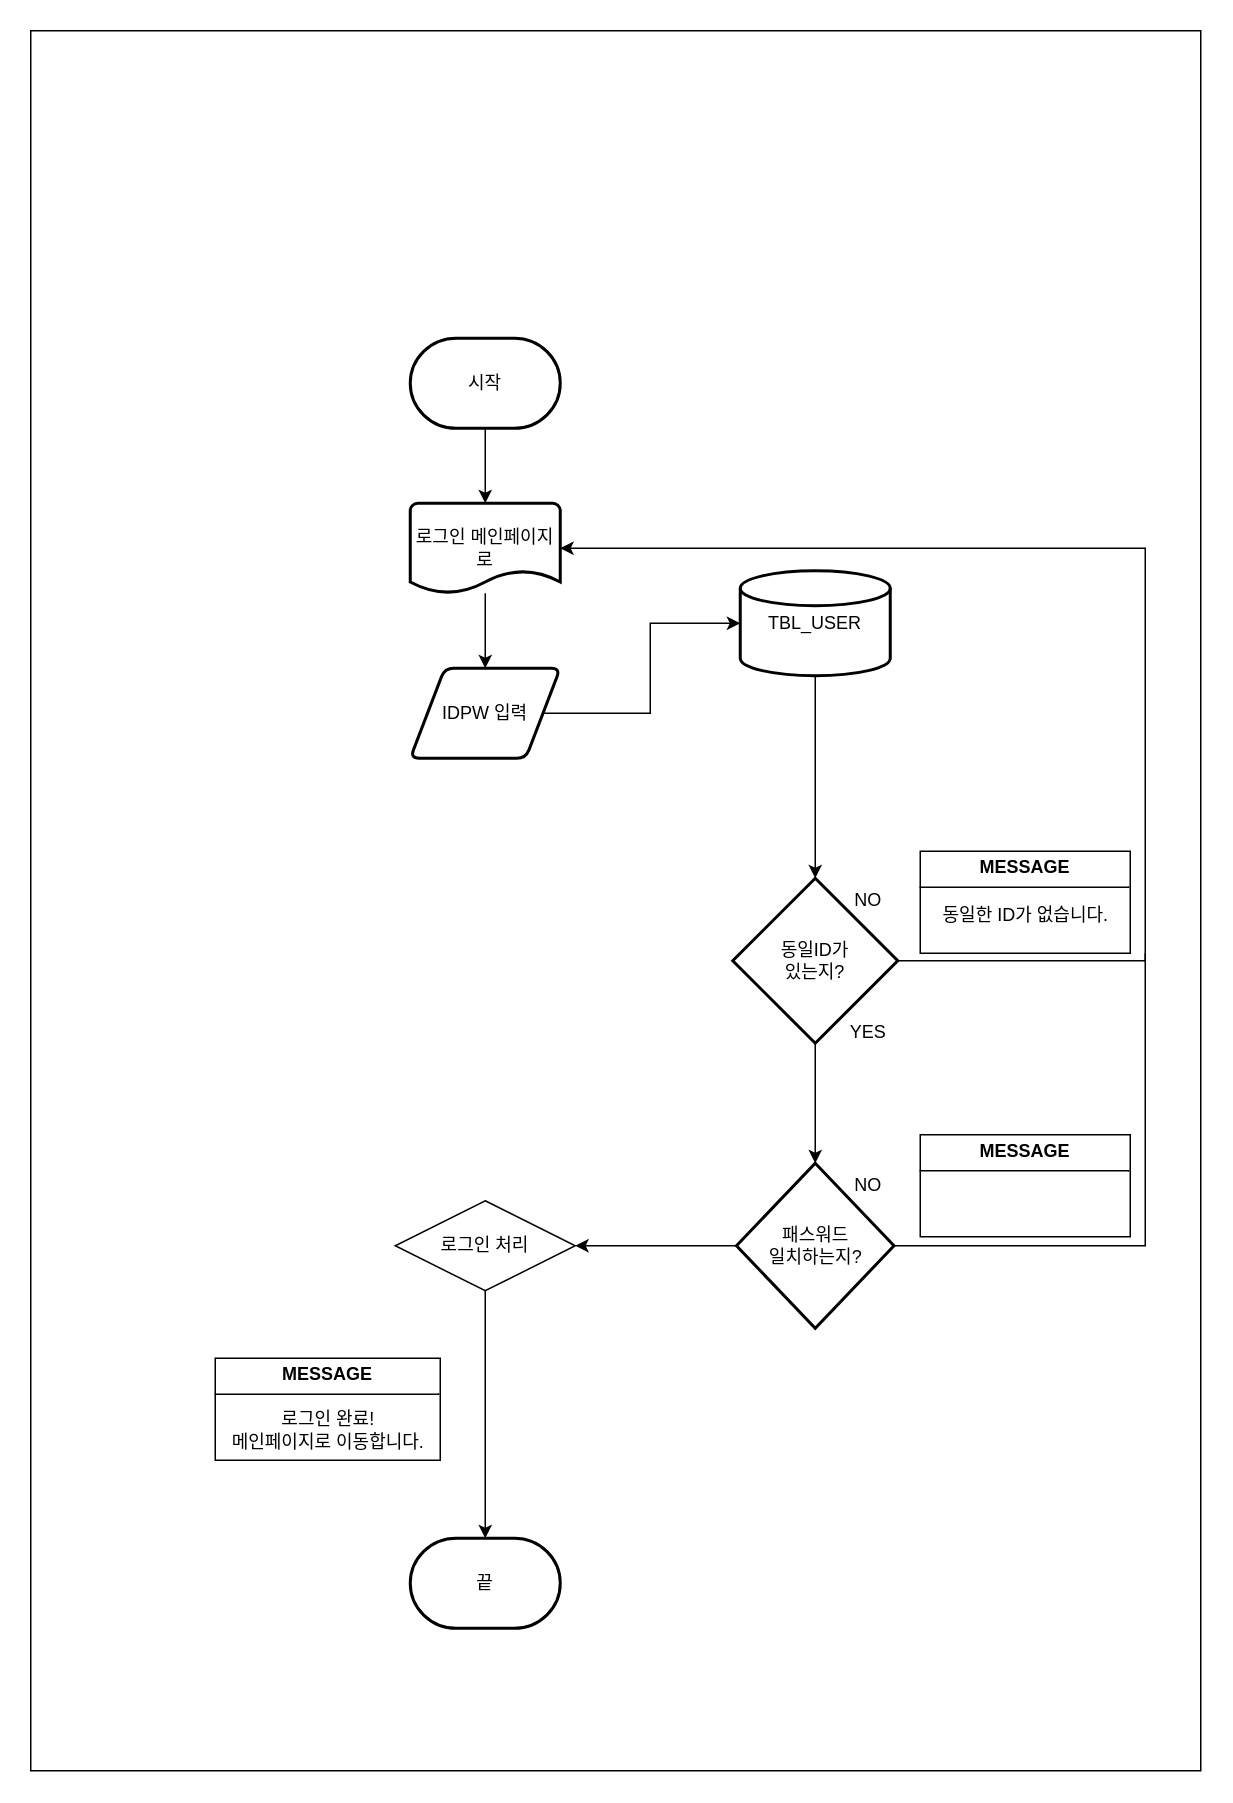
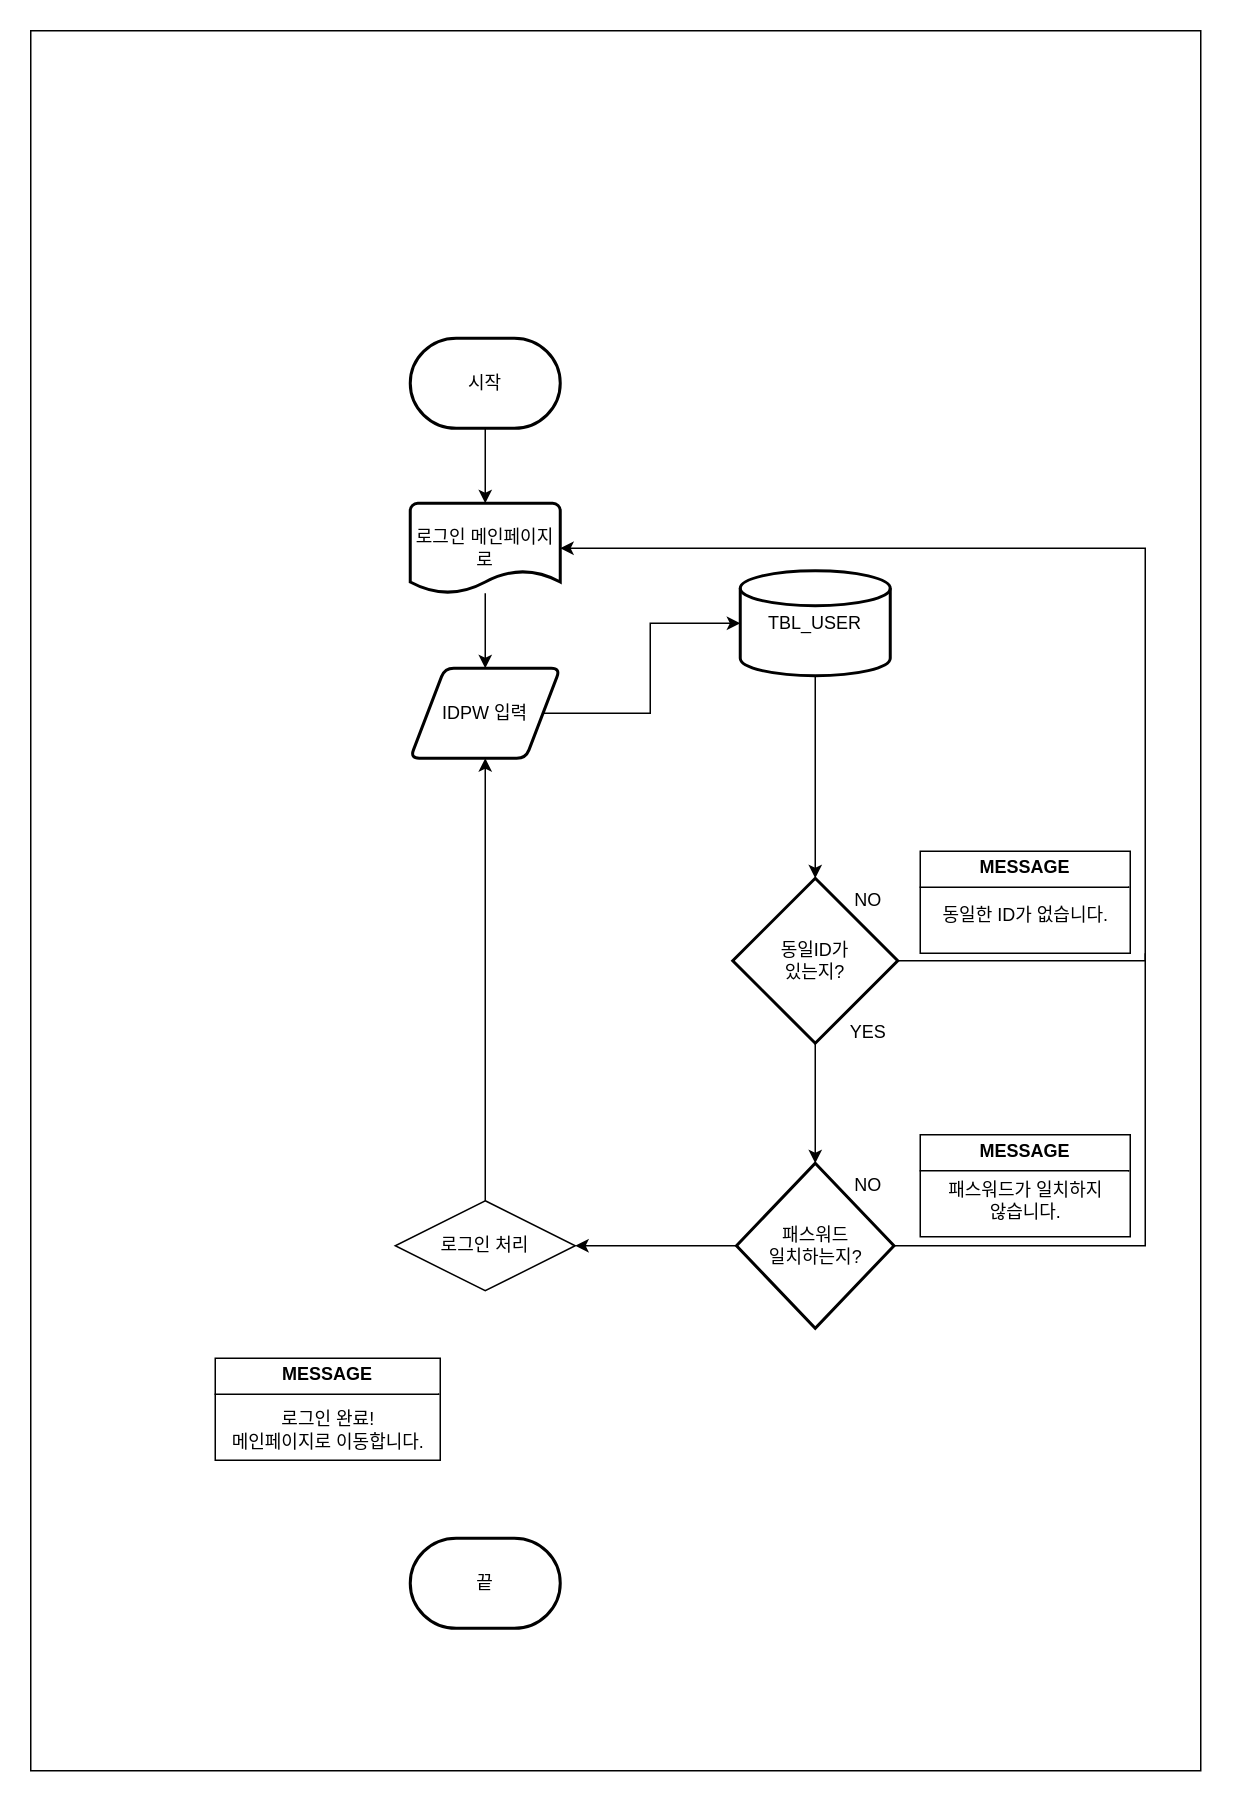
none -> (1025, 1201)
(485, 1409) -> (485, 984)
